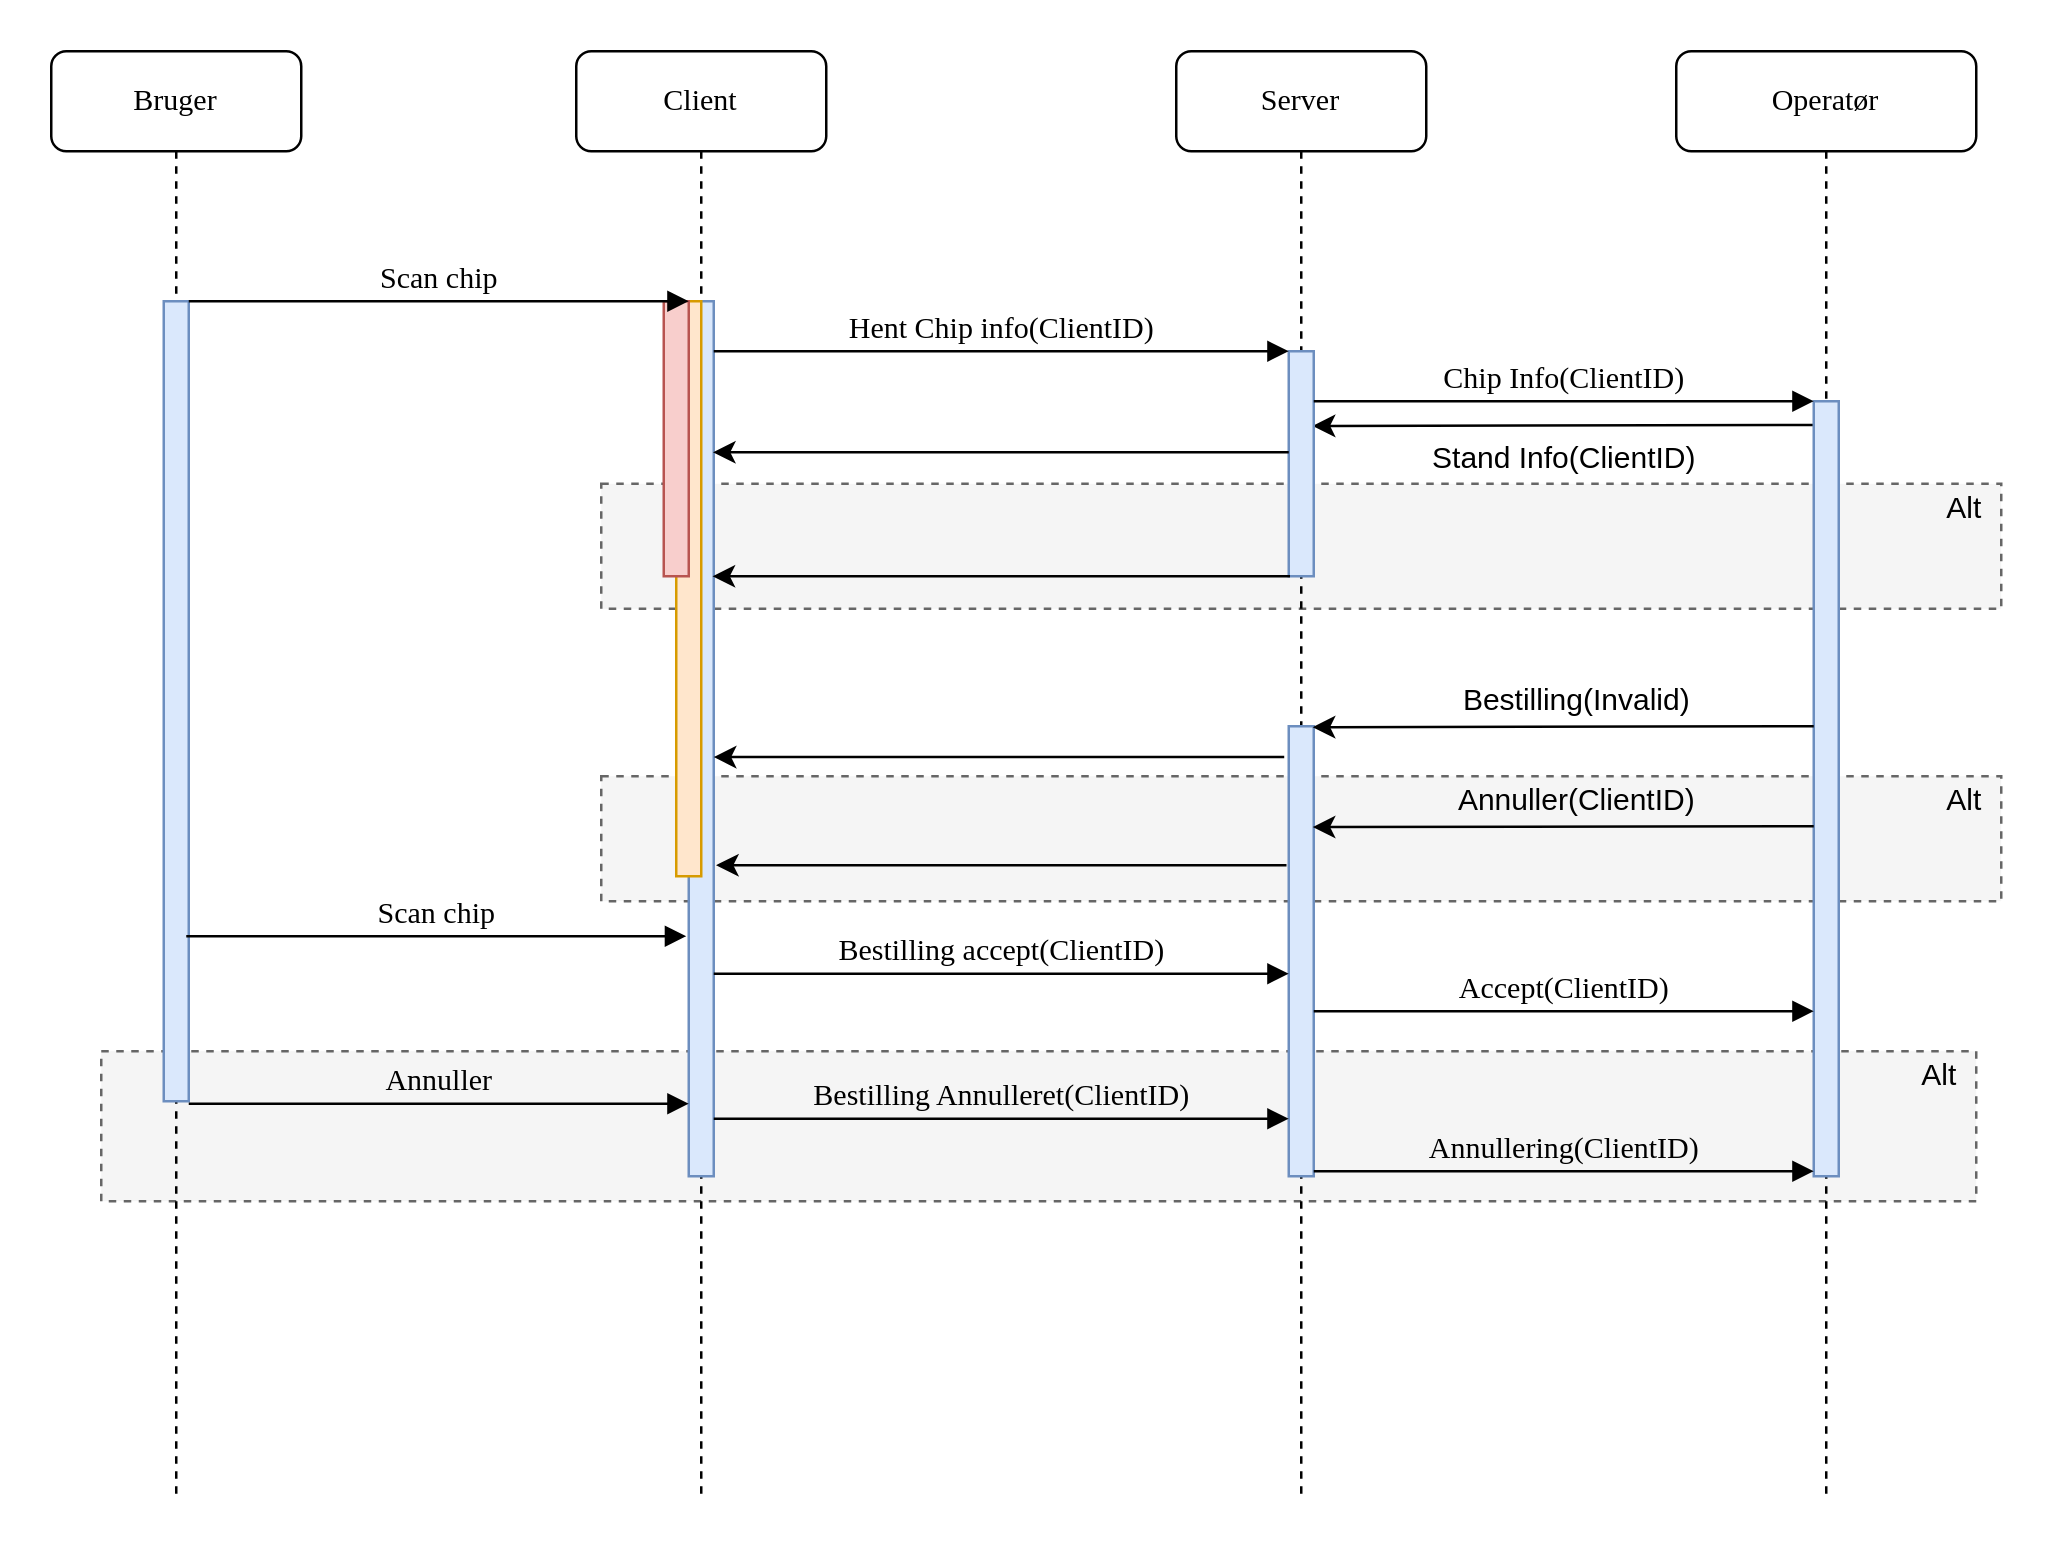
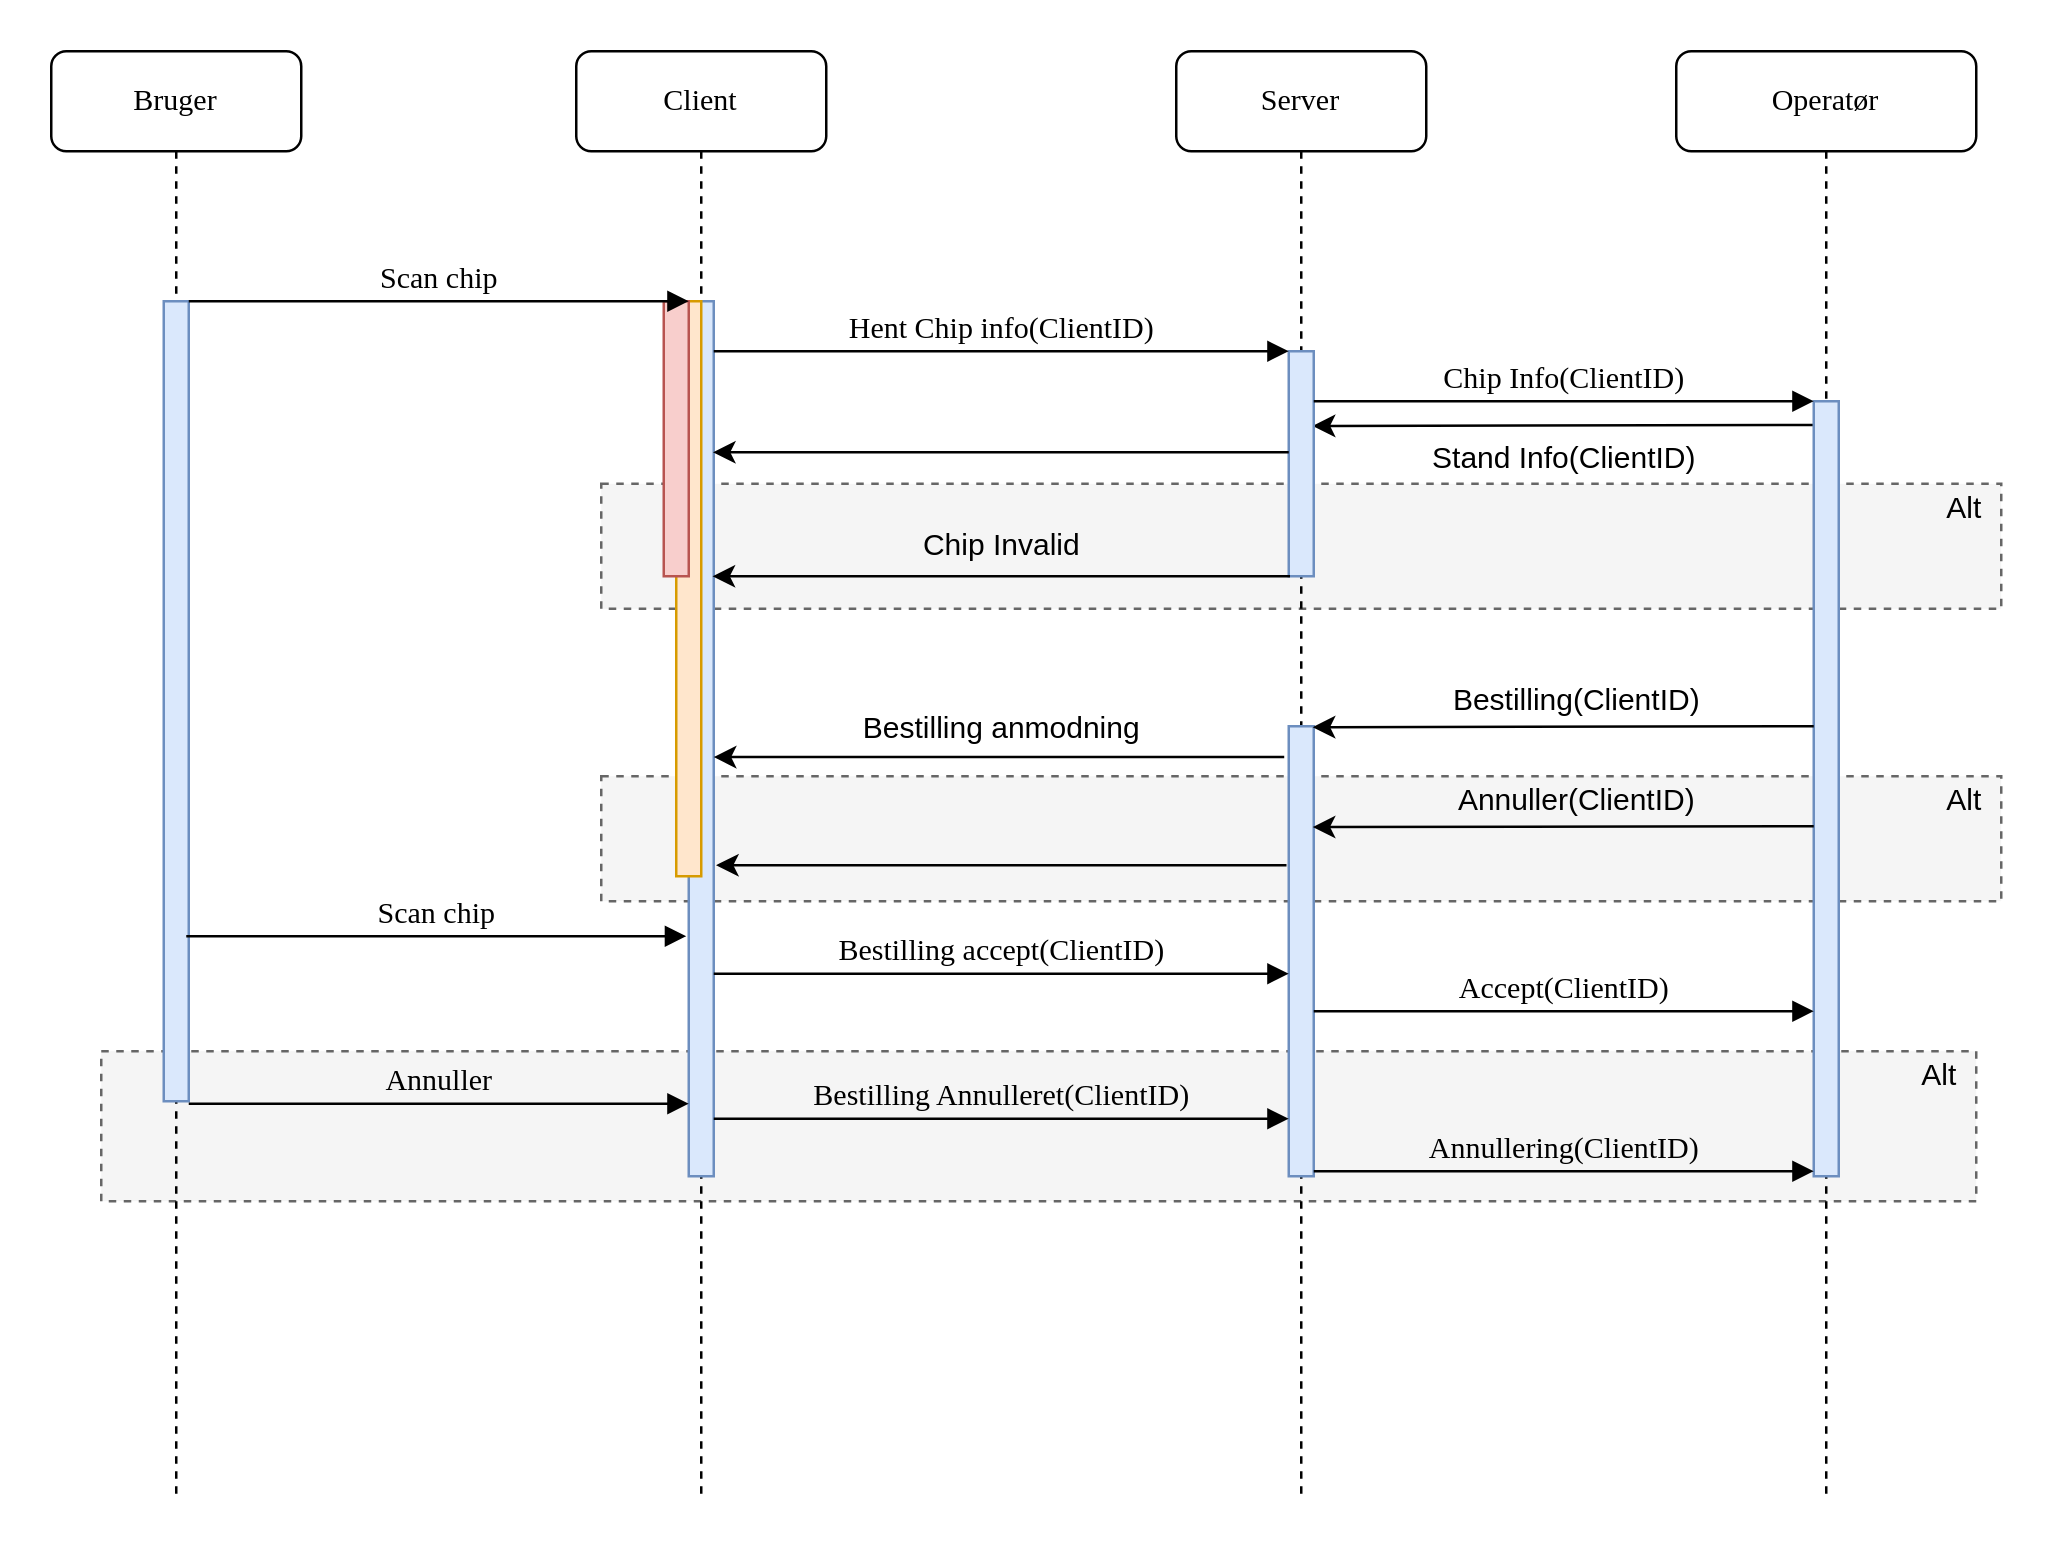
none -> (1001, 546)
(1578, 701) -> (1578, 701)
none -> (1001, 729)
